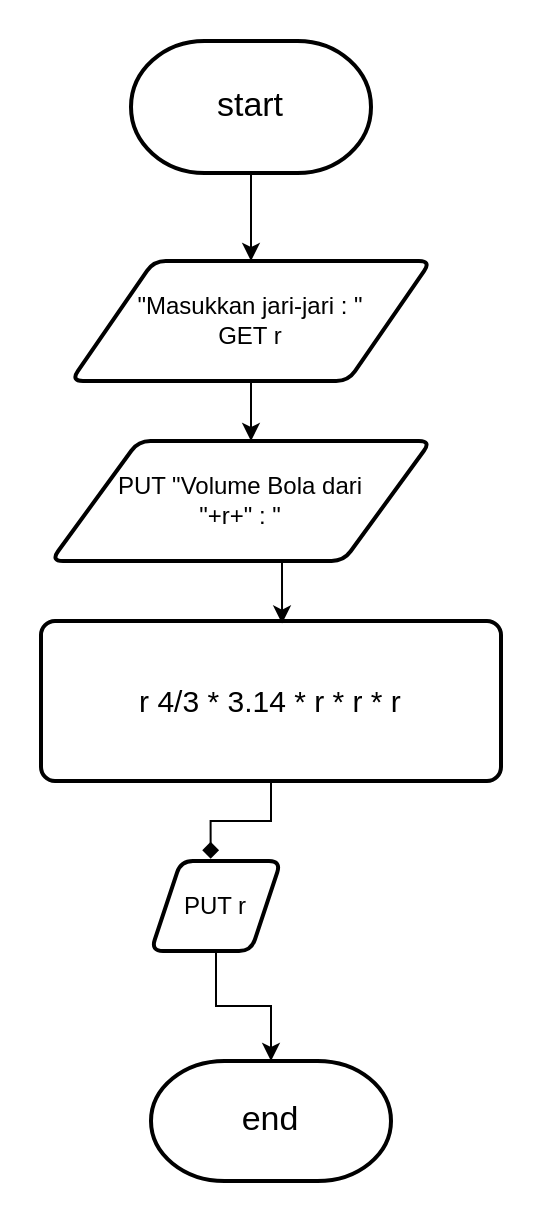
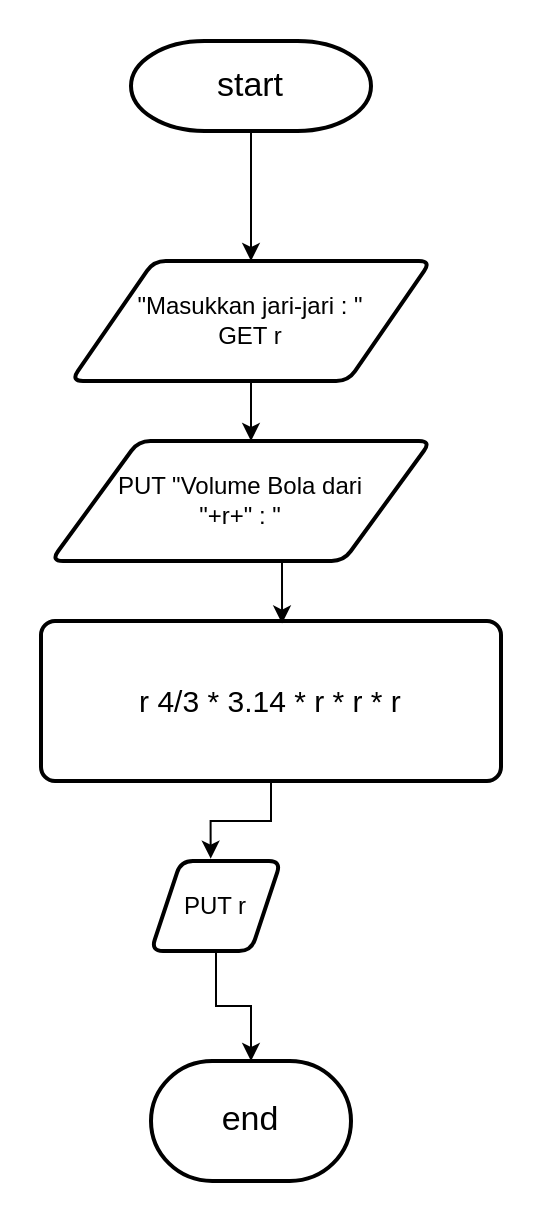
(251, 107) -> (251, 86)
(211, 842) -> (211, 843)
(271, 1121) -> (251, 1121)
